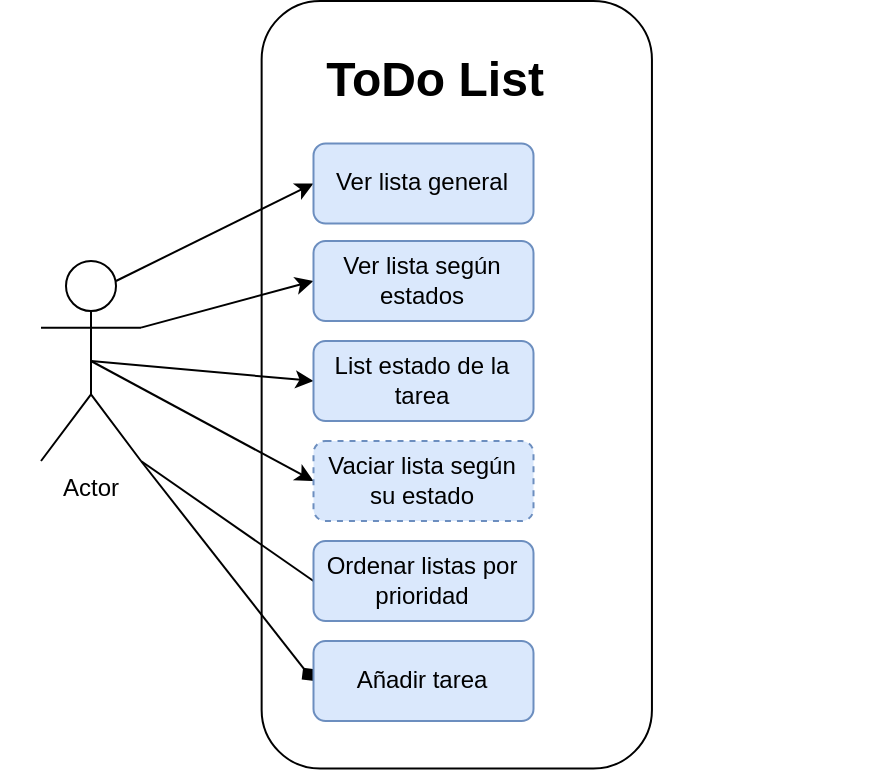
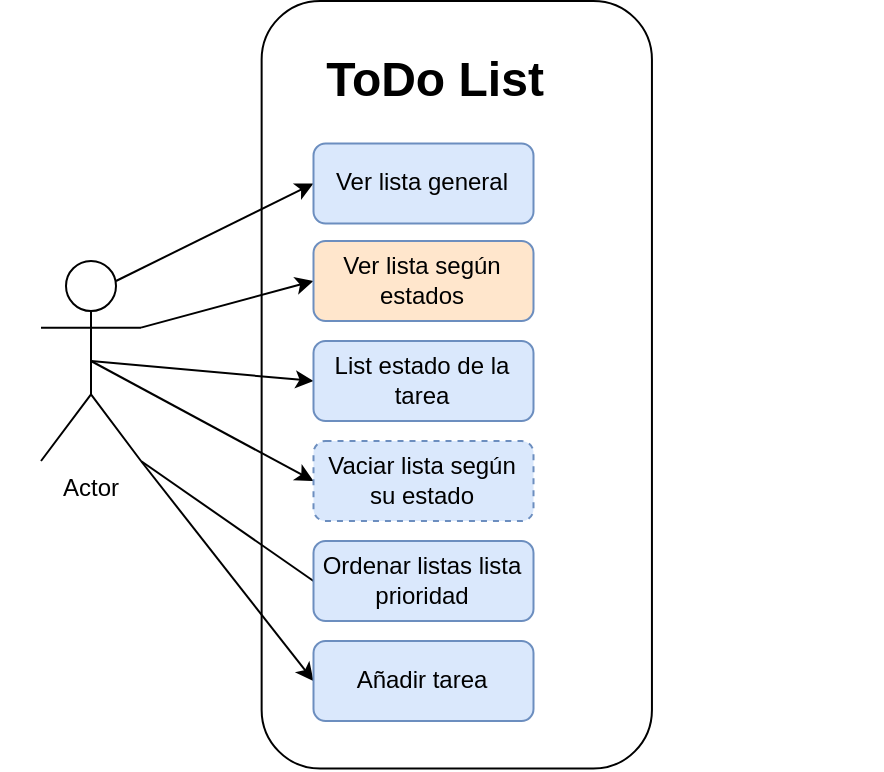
(424, 281) -> (424, 281)
(423, 581) -> (423, 581)
(303, 668) -> (304, 669)
